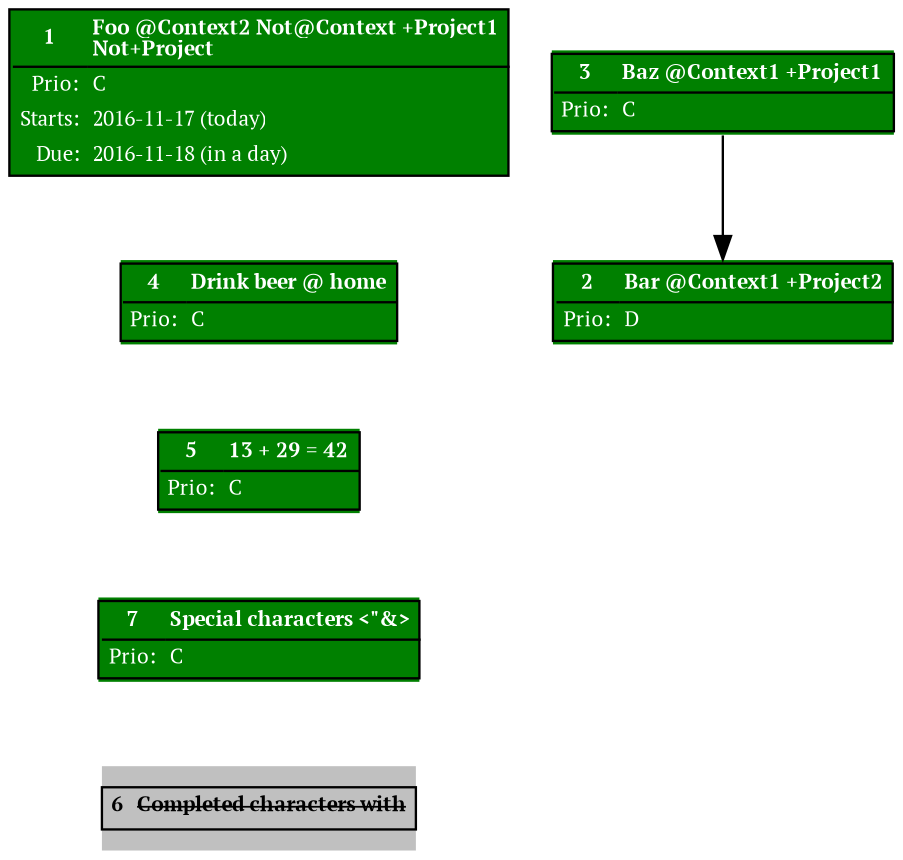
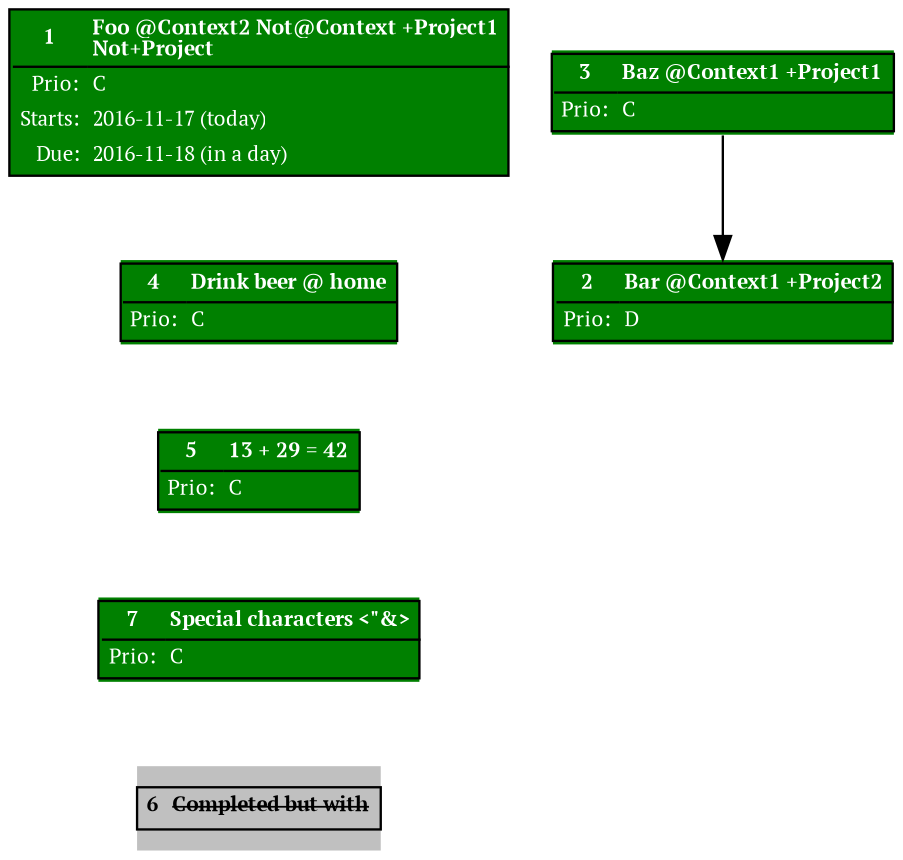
(272, 805) -> (272, 805)
